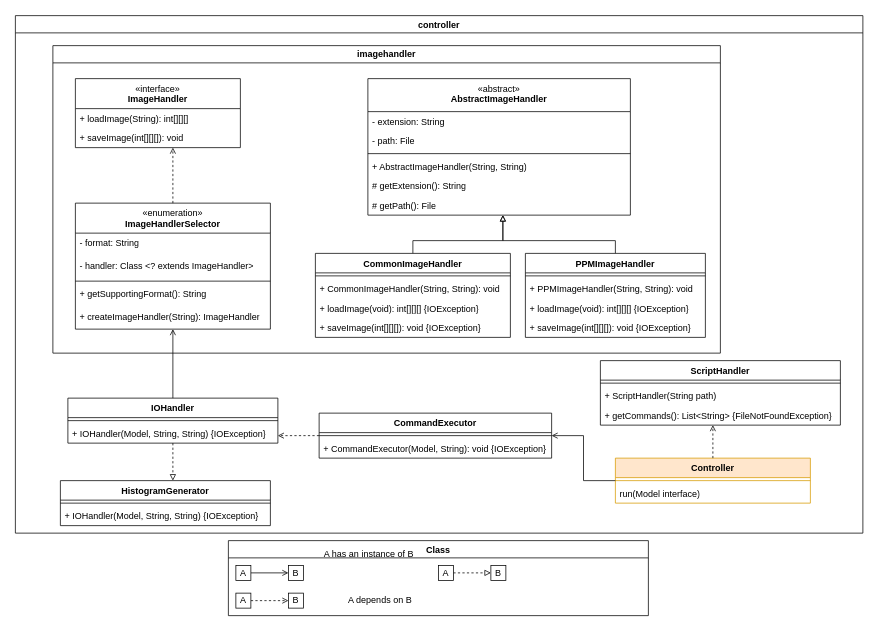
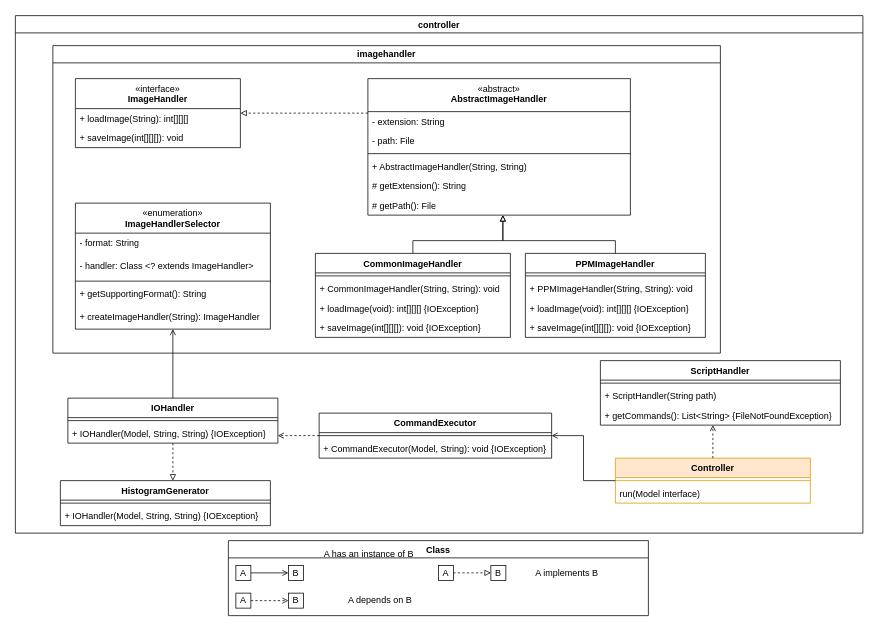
none -> (307, 113)
(173, 176) -> none
none -> (567, 573)
